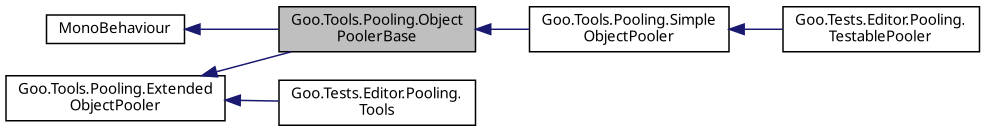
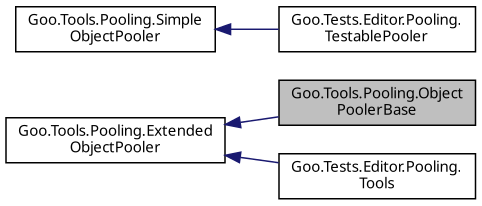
(116, 29) -> none
(510, 29) -> none
